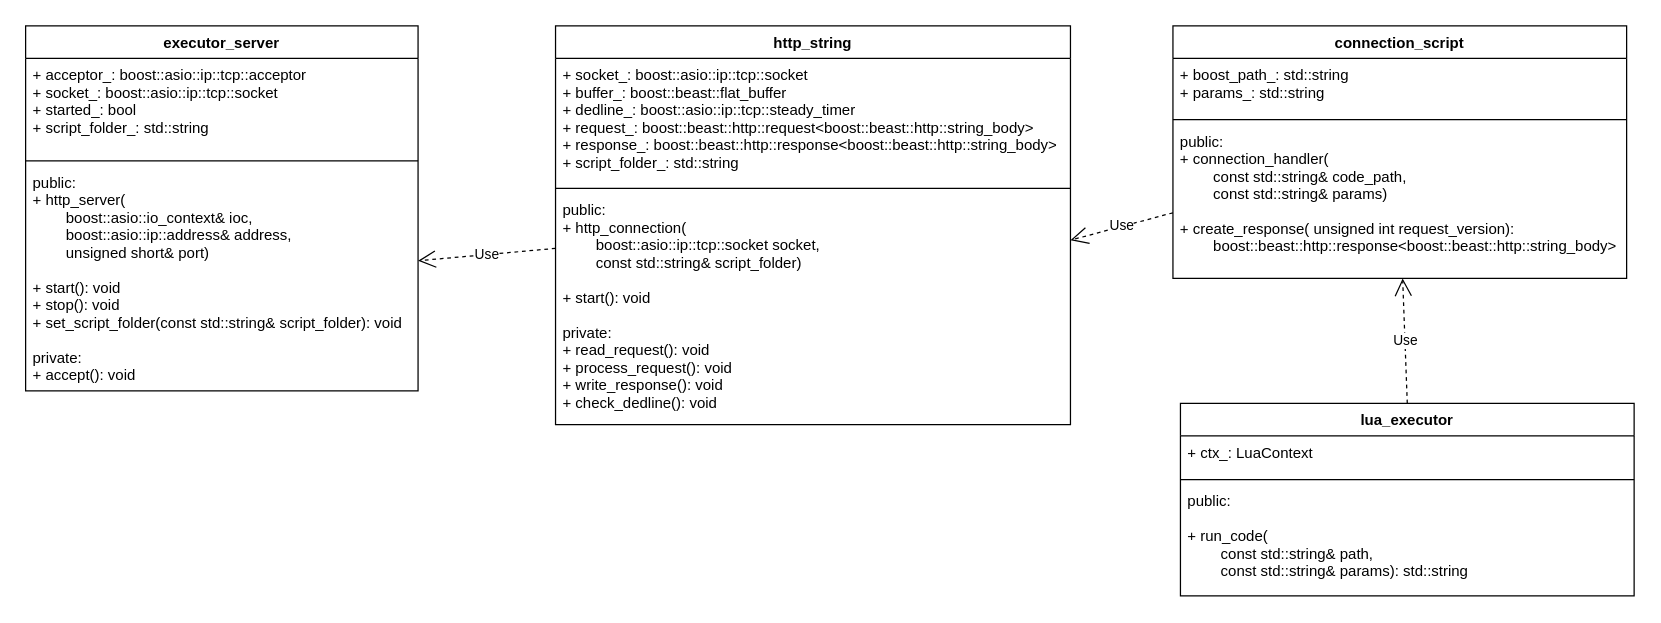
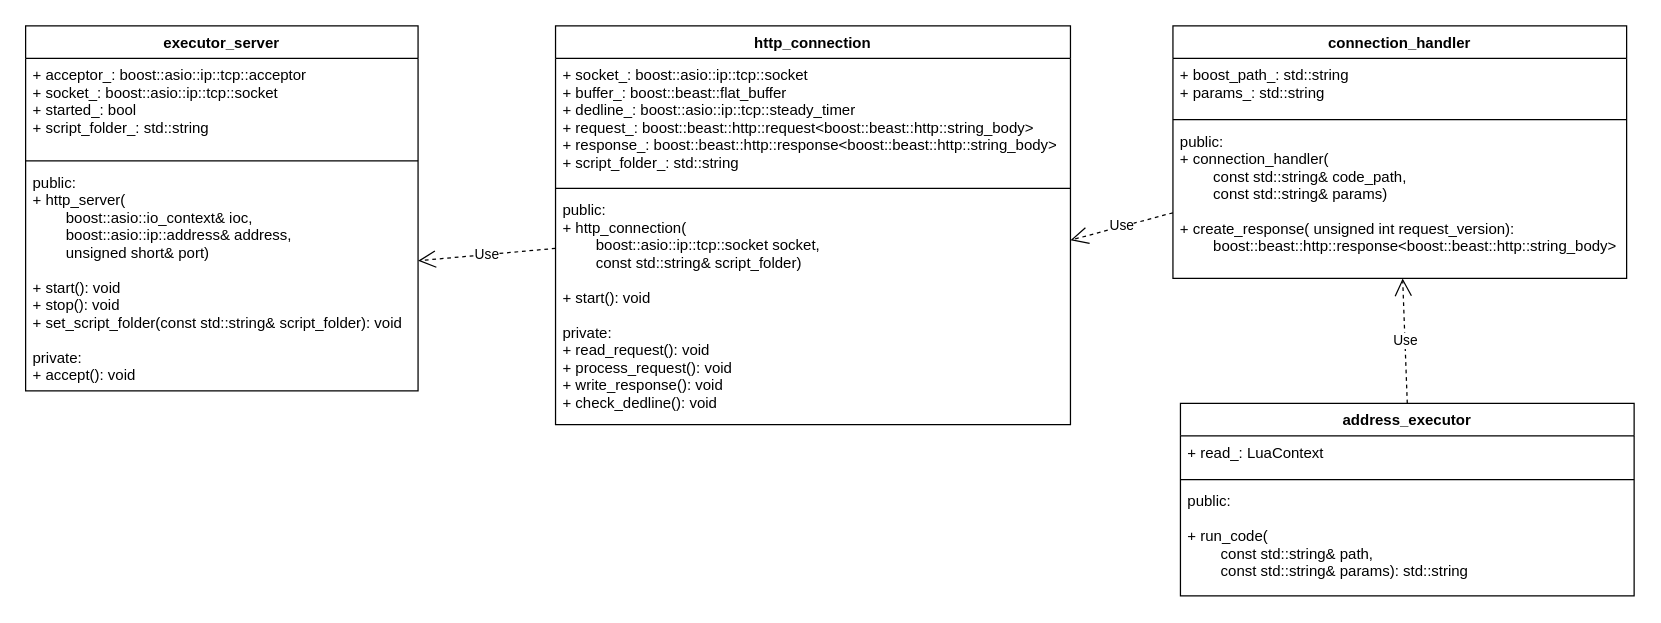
(813, 43) -> (813, 43)
(1399, 43) -> (1399, 43)
(1407, 420) -> (1407, 420)
(1257, 453) -> (1261, 453)
